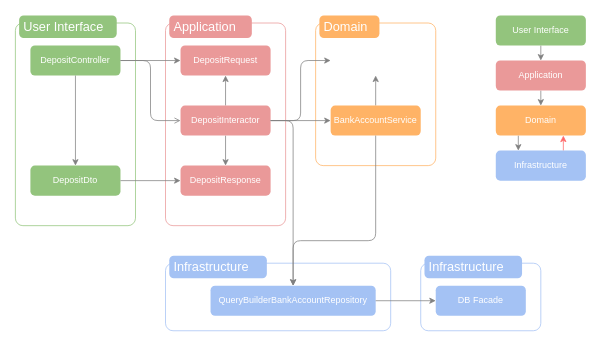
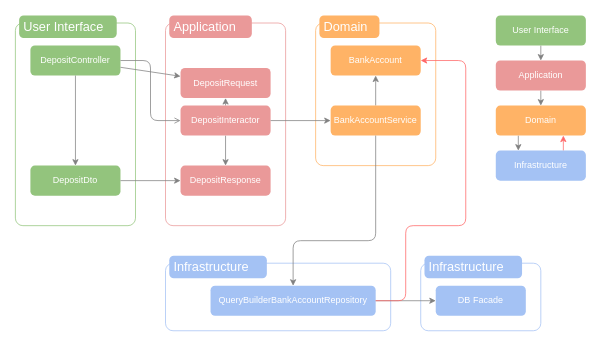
(225, 60) -> (225, 83)
(375, 60) -> (375, 60)
(300, 80) -> none
(293, 181) -> none
none -> (465, 187)
